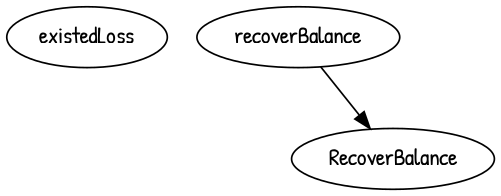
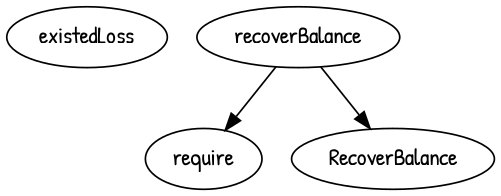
none -> (204, 159)
